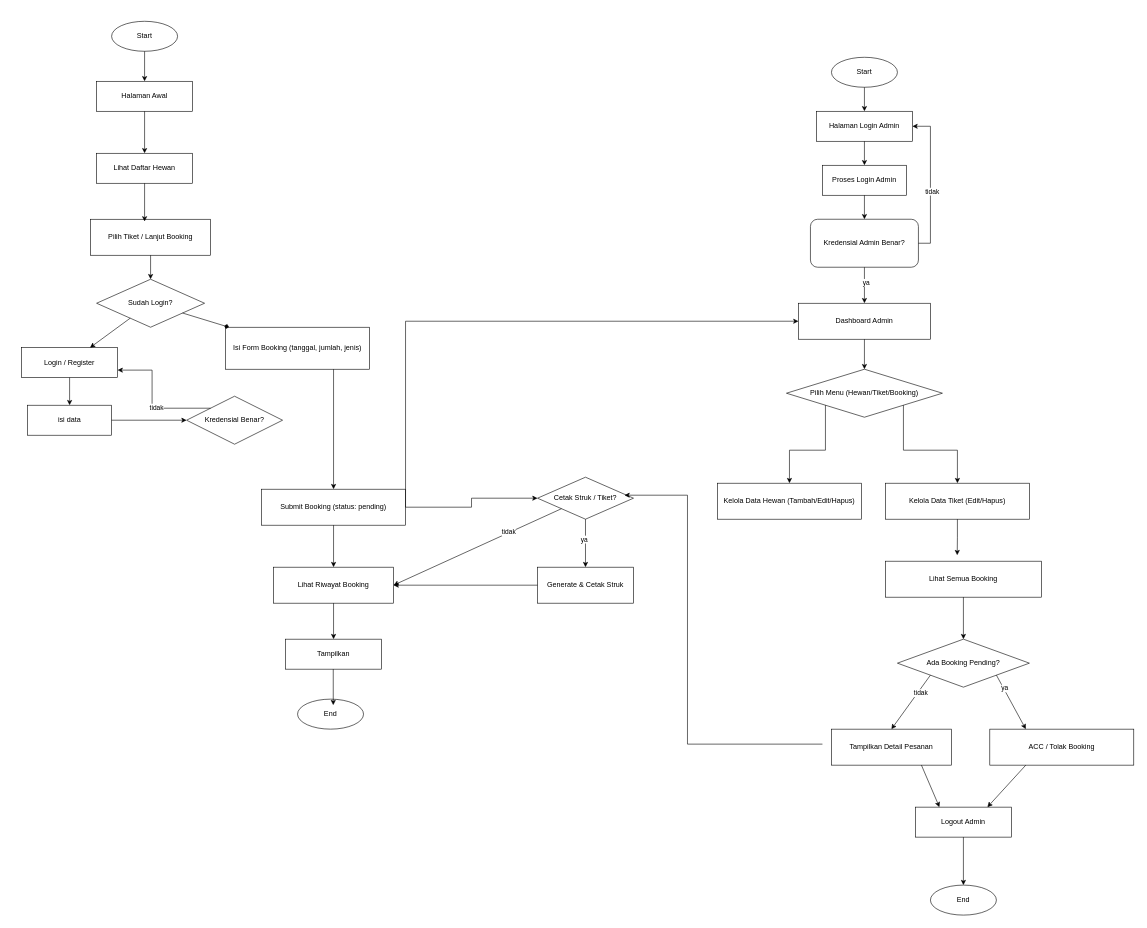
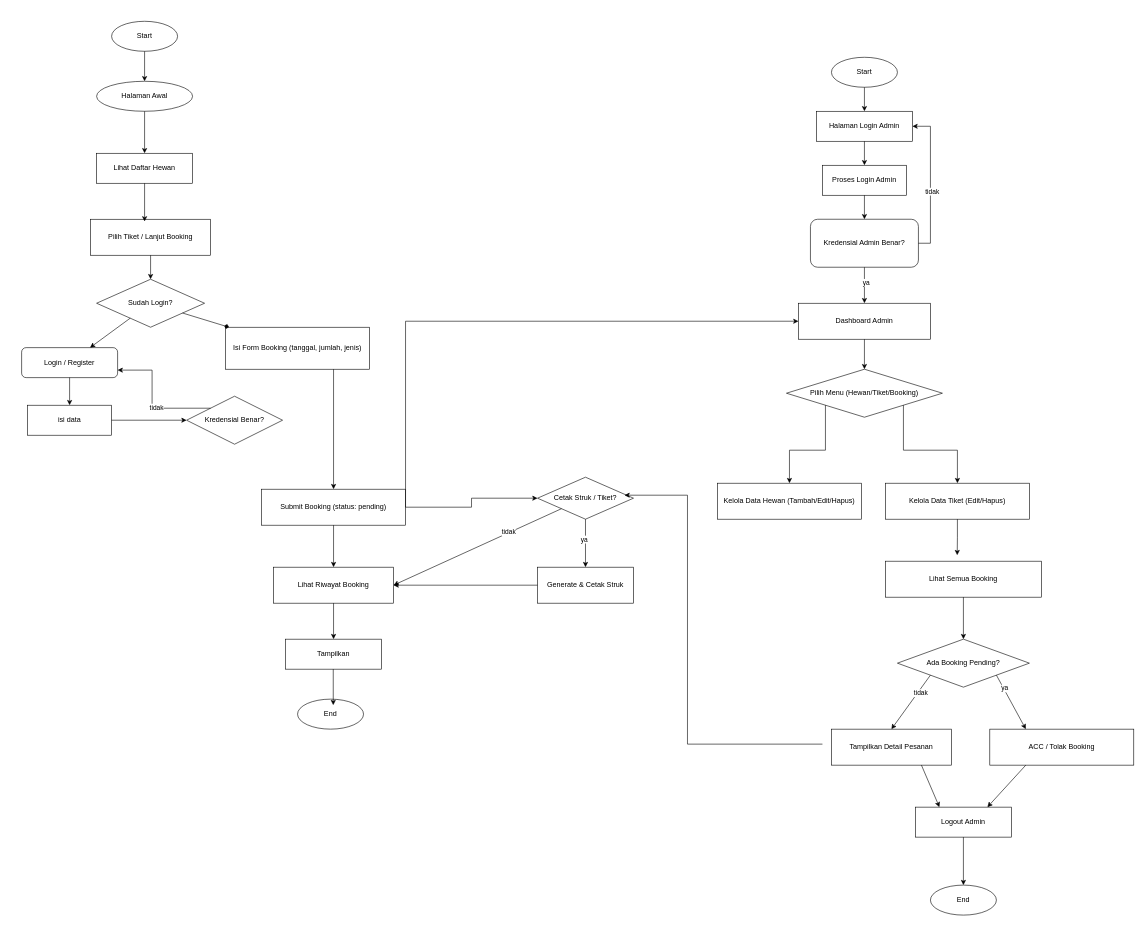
(144, 96) -> (144, 96)
(69, 363) -> (69, 363)
